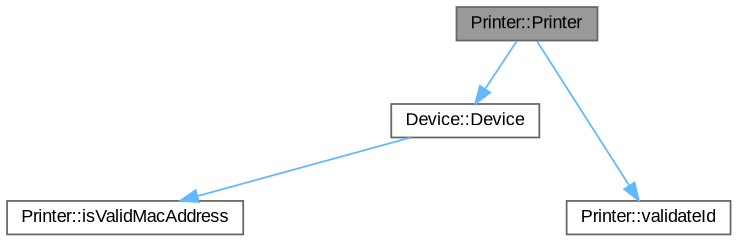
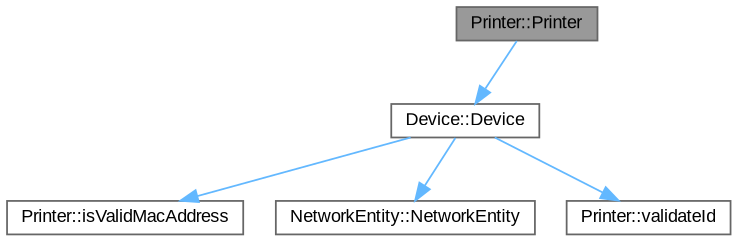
(583, 113) -> (549, 165)
none -> (405, 218)
